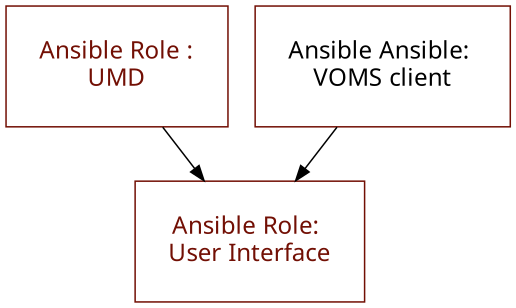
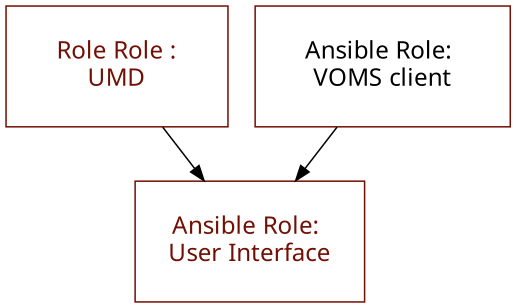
(117, 66) -> (117, 66)
(383, 66) -> (383, 66)
